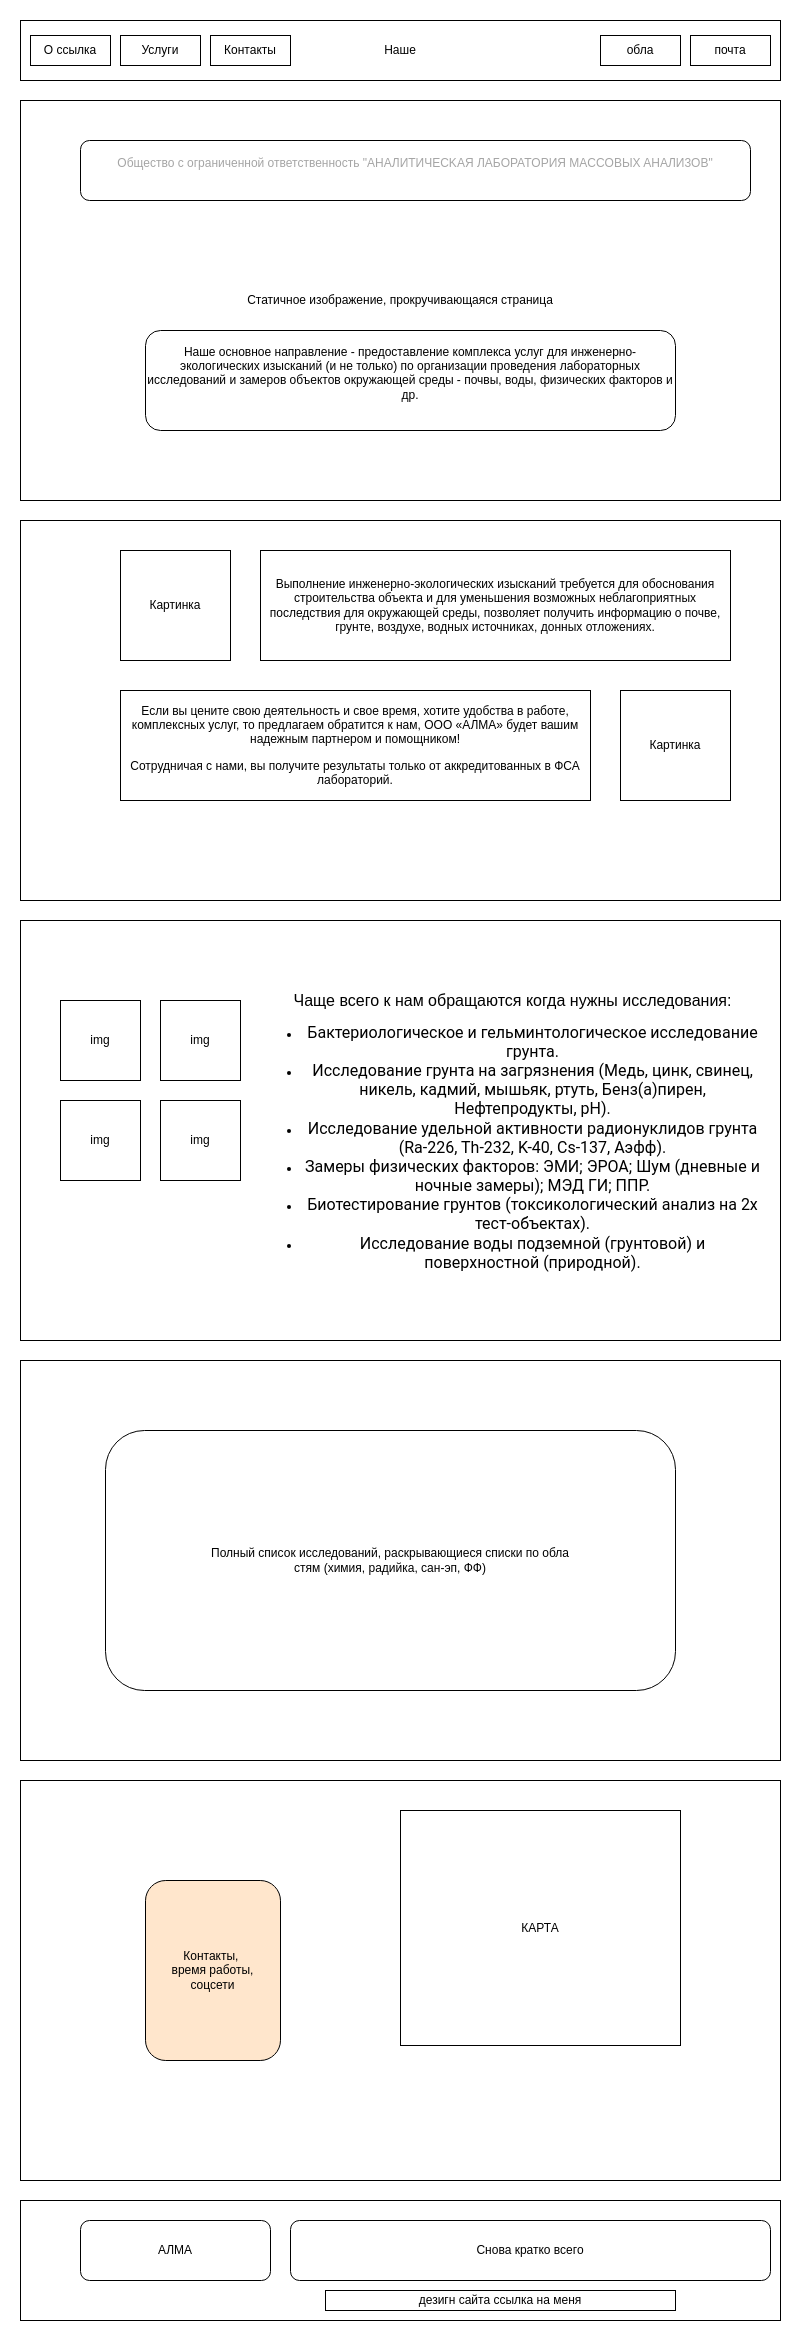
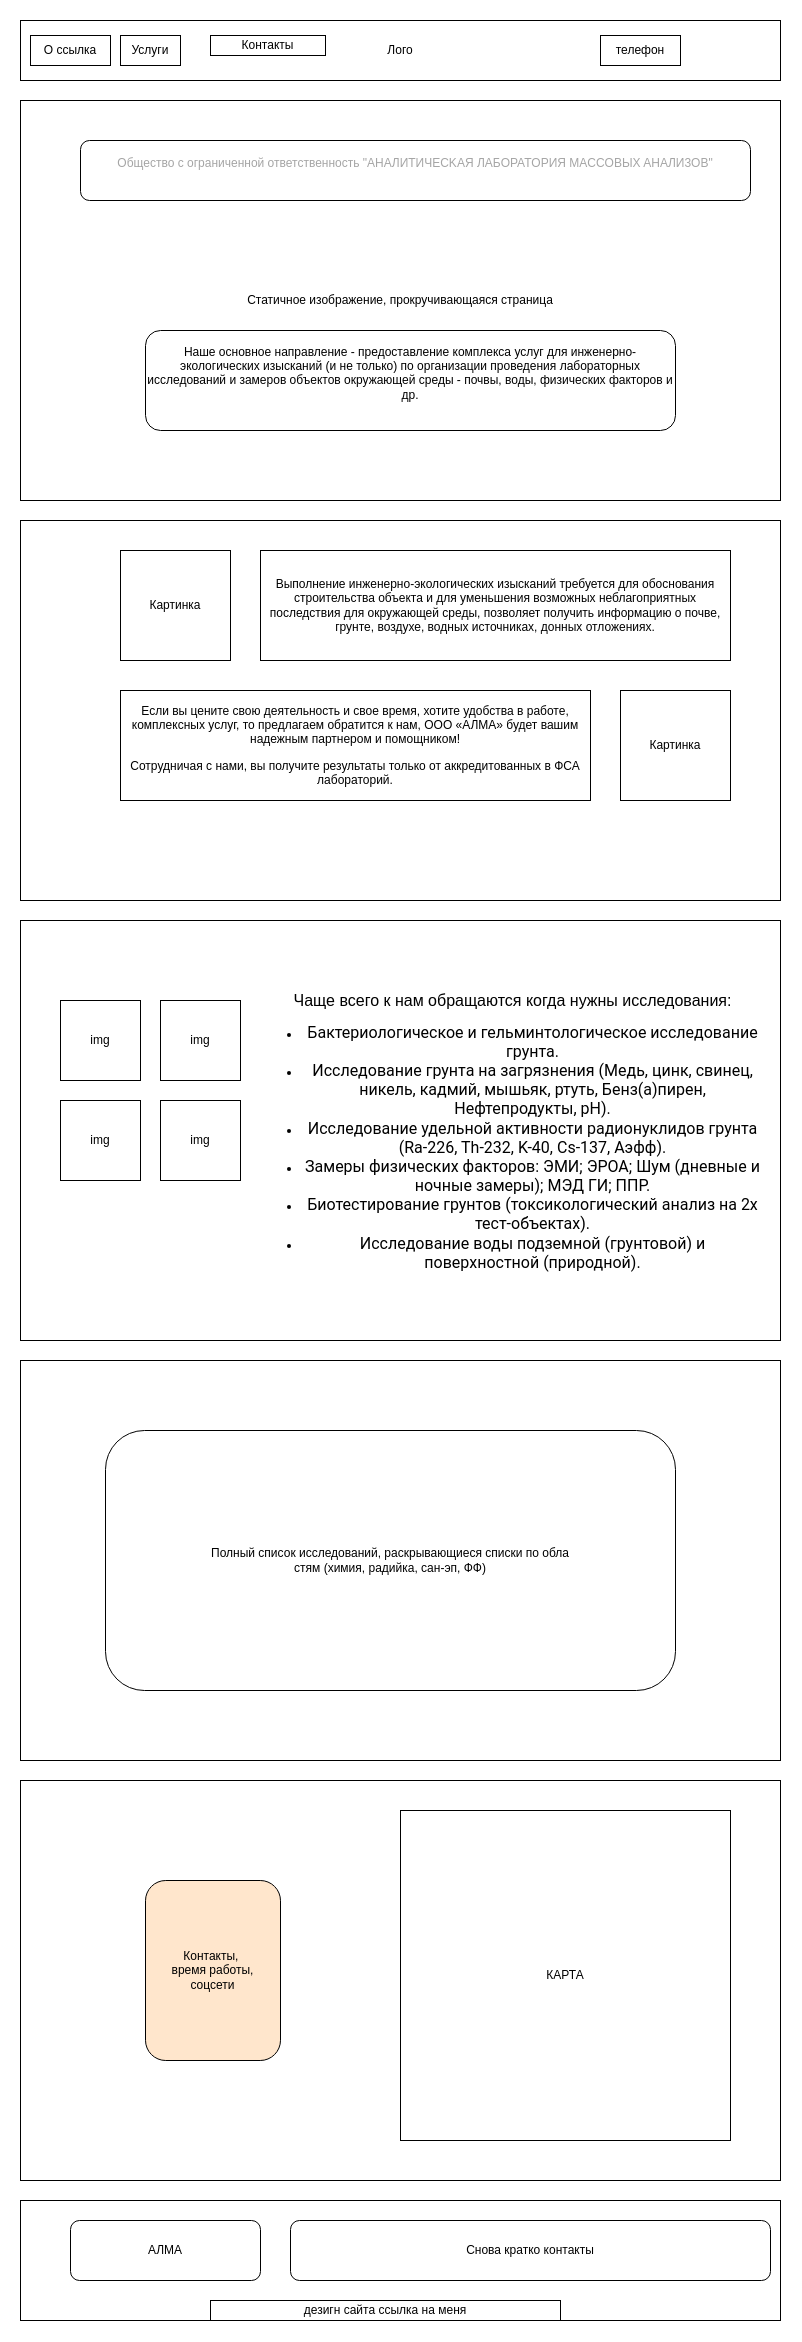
(161, 51) -> (151, 51)
(251, 51) -> (268, 46)
(401, 51) -> (401, 51)
(641, 51) -> (641, 51)
(731, 51) -> none
(541, 1928) -> (566, 1976)
(176, 2251) -> (166, 2251)
(531, 2251) -> (531, 2251)
(501, 2301) -> (386, 2311)
